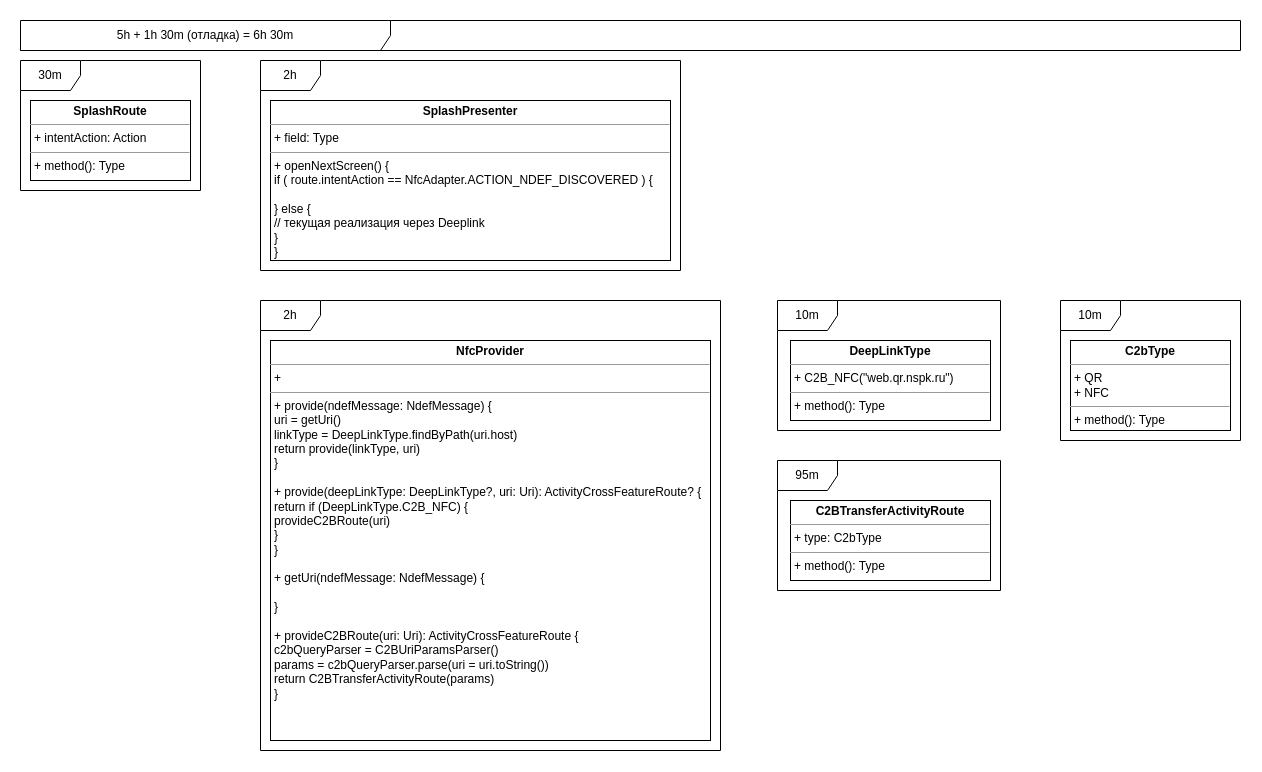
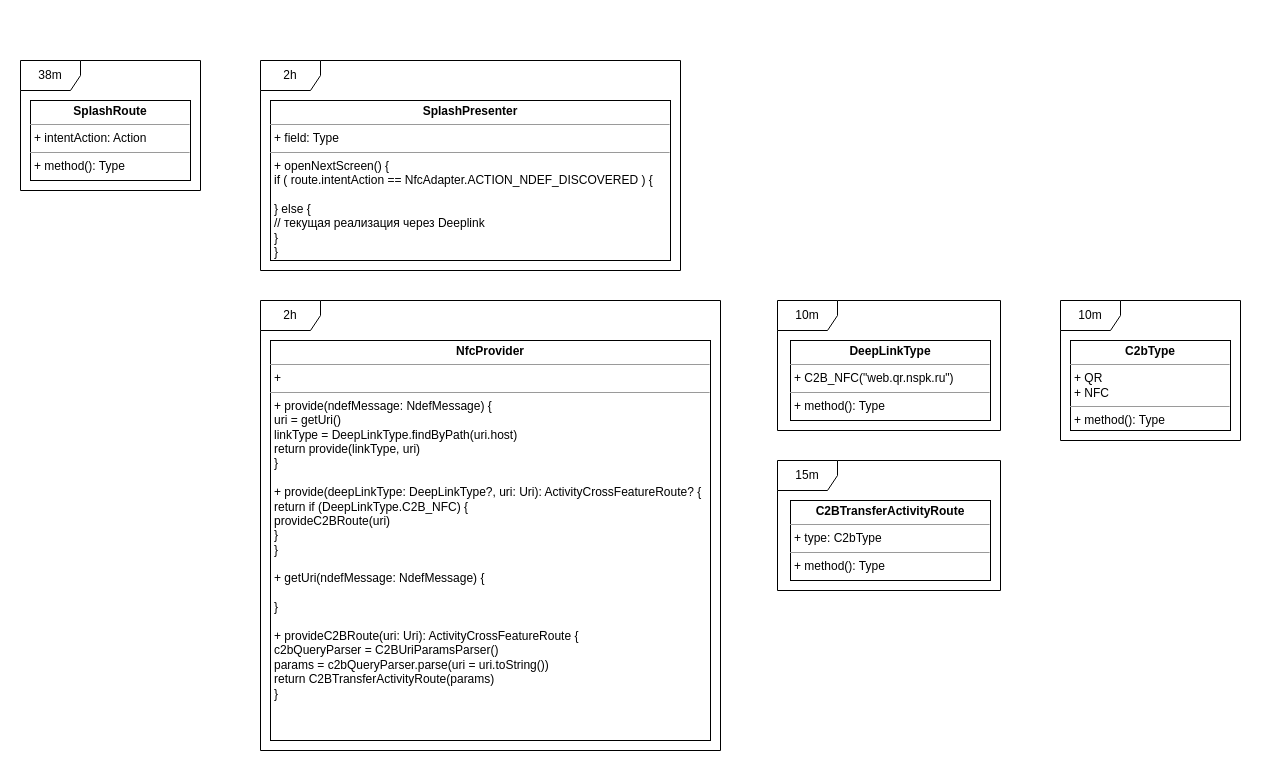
(631, 36) -> none
(51, 76) -> (51, 76)
(808, 476) -> (808, 476)
